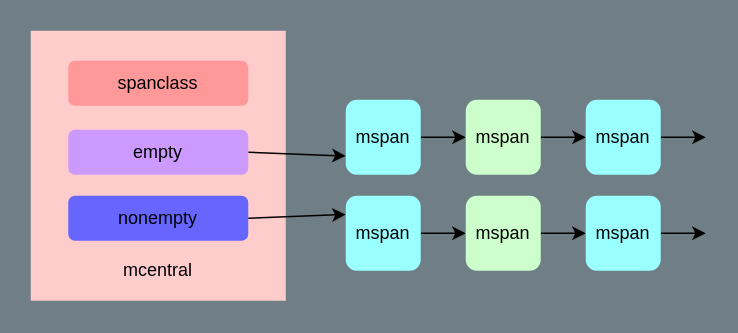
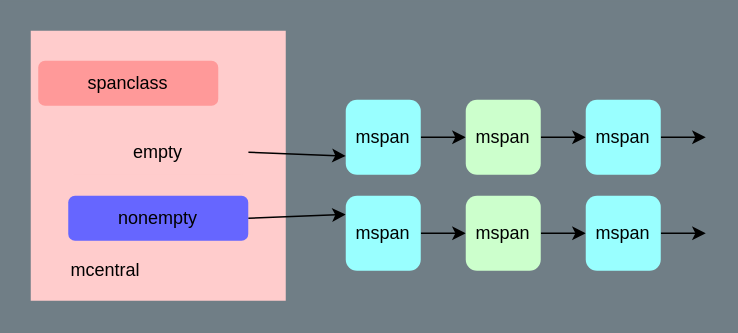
(158, 83) -> (128, 83)
(158, 152) -> (158, 152)
(158, 271) -> (106, 271)
